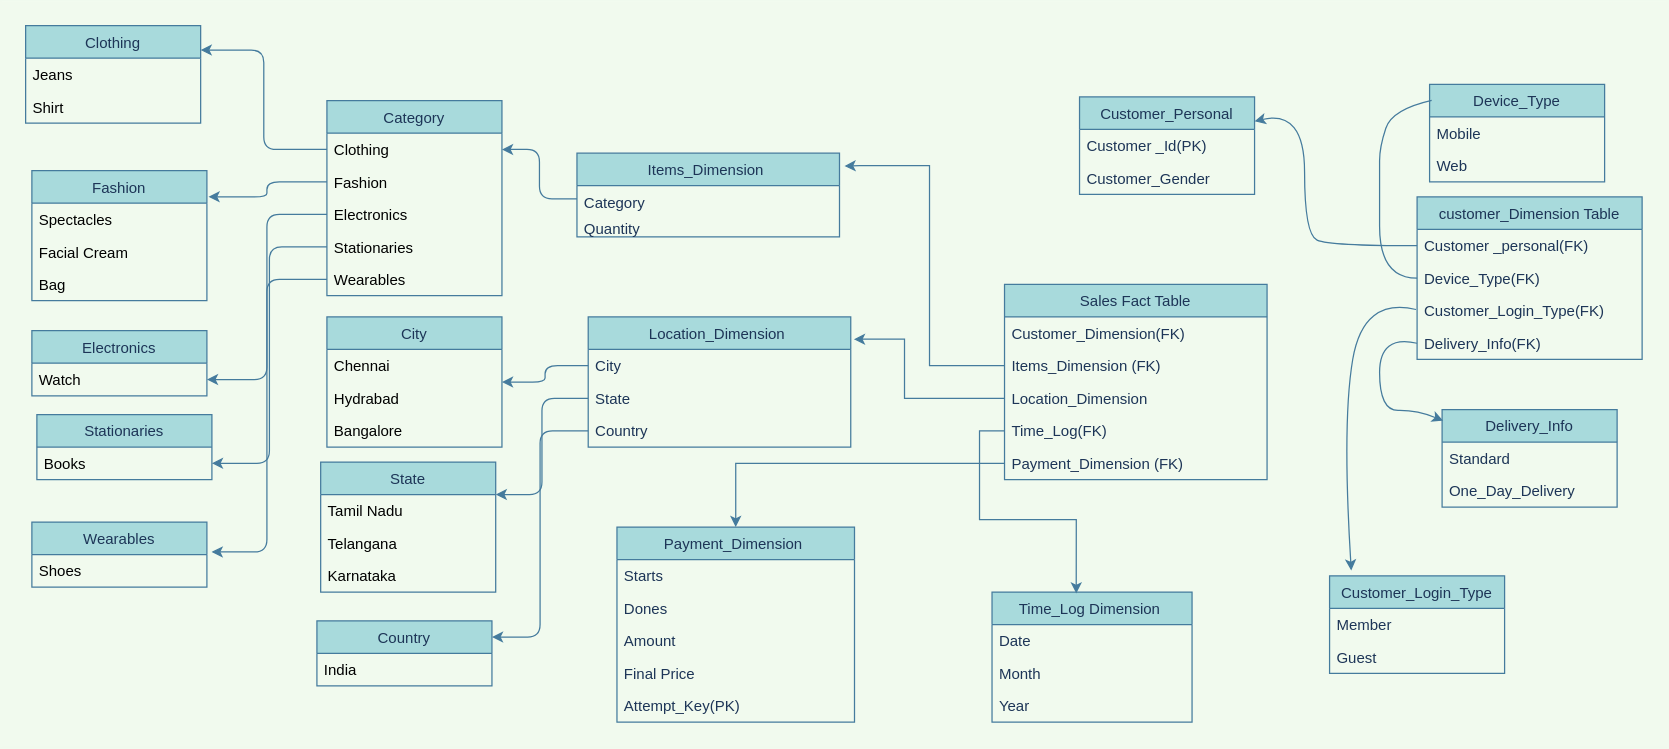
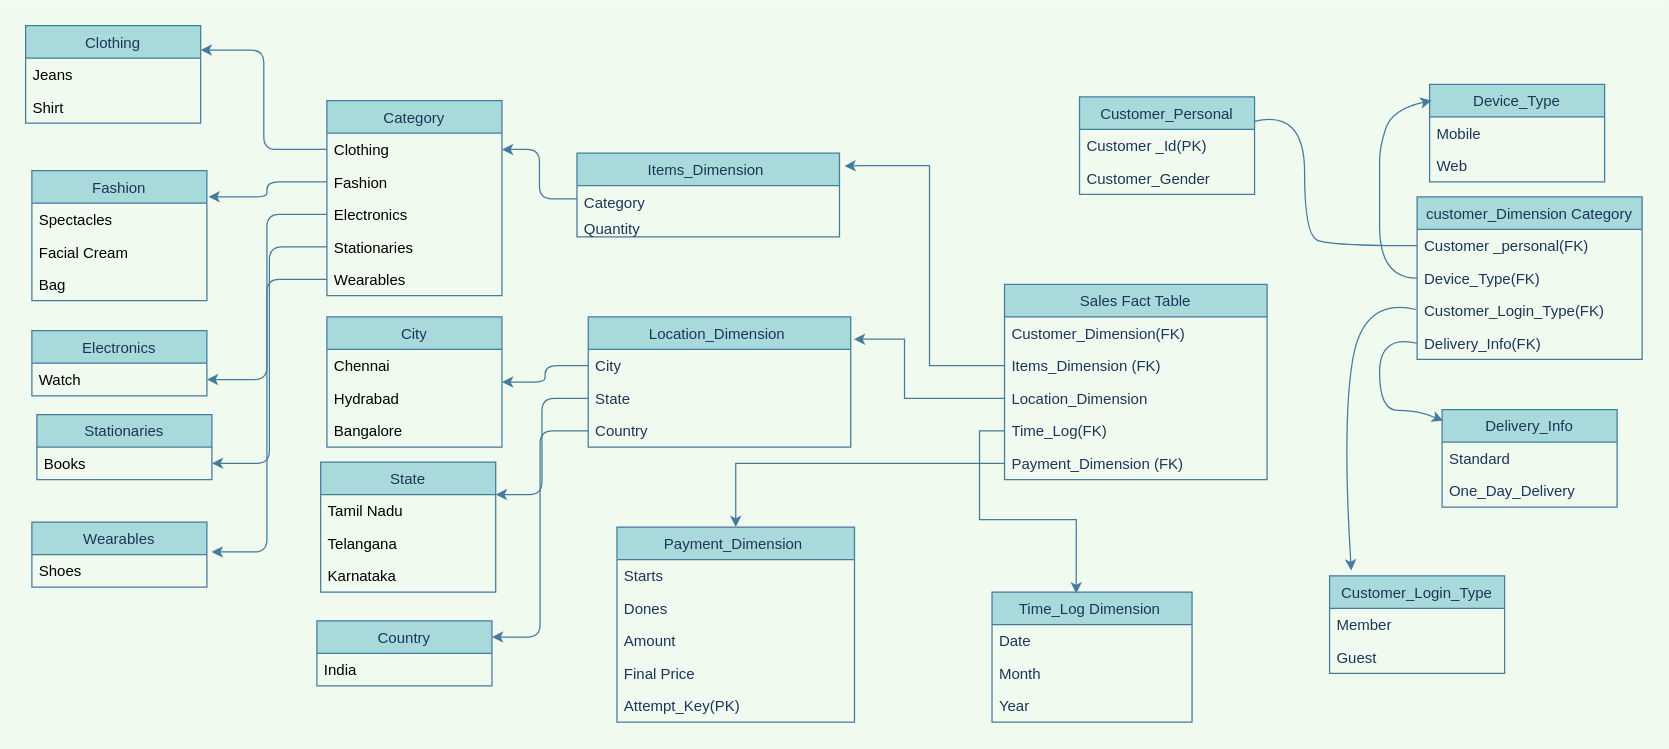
(1409, 107) -> (1406, 108)
(1288, 122) -> (1285, 123)
(1529, 214) -> (1529, 214)
